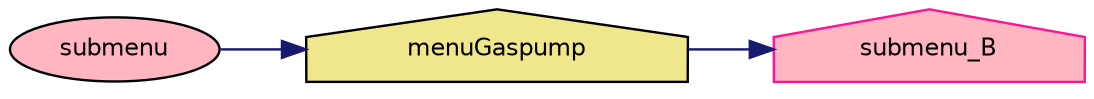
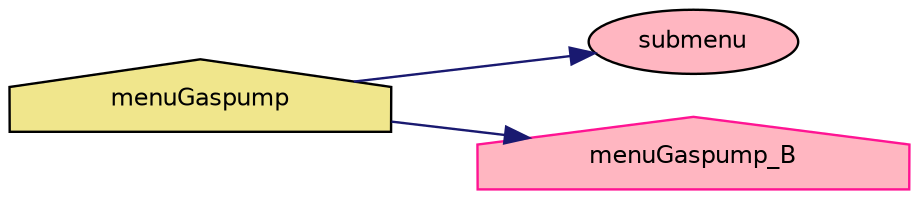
(251, 49) -> (462, 69)
(929, 49) -> (693, 157)
